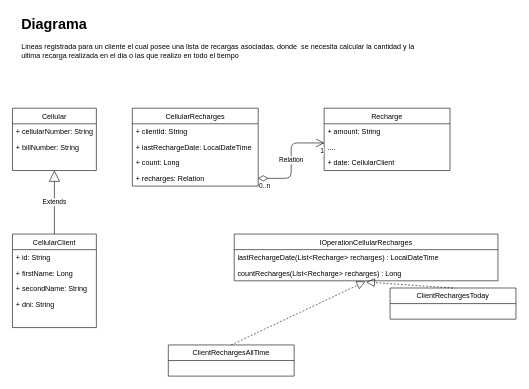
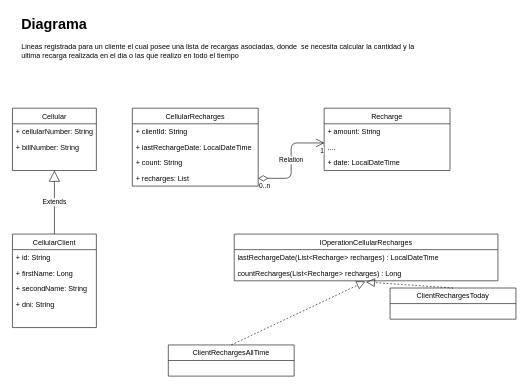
(159, 163) -> (162, 163)
(364, 163) -> (365, 163)
(173, 179) -> (166, 179)
